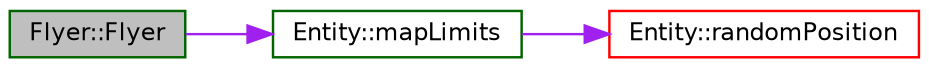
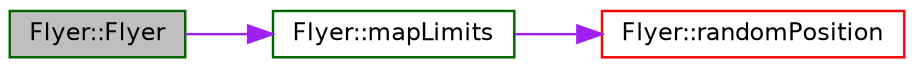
(397, 34) -> (394, 34)
(764, 34) -> (753, 34)
